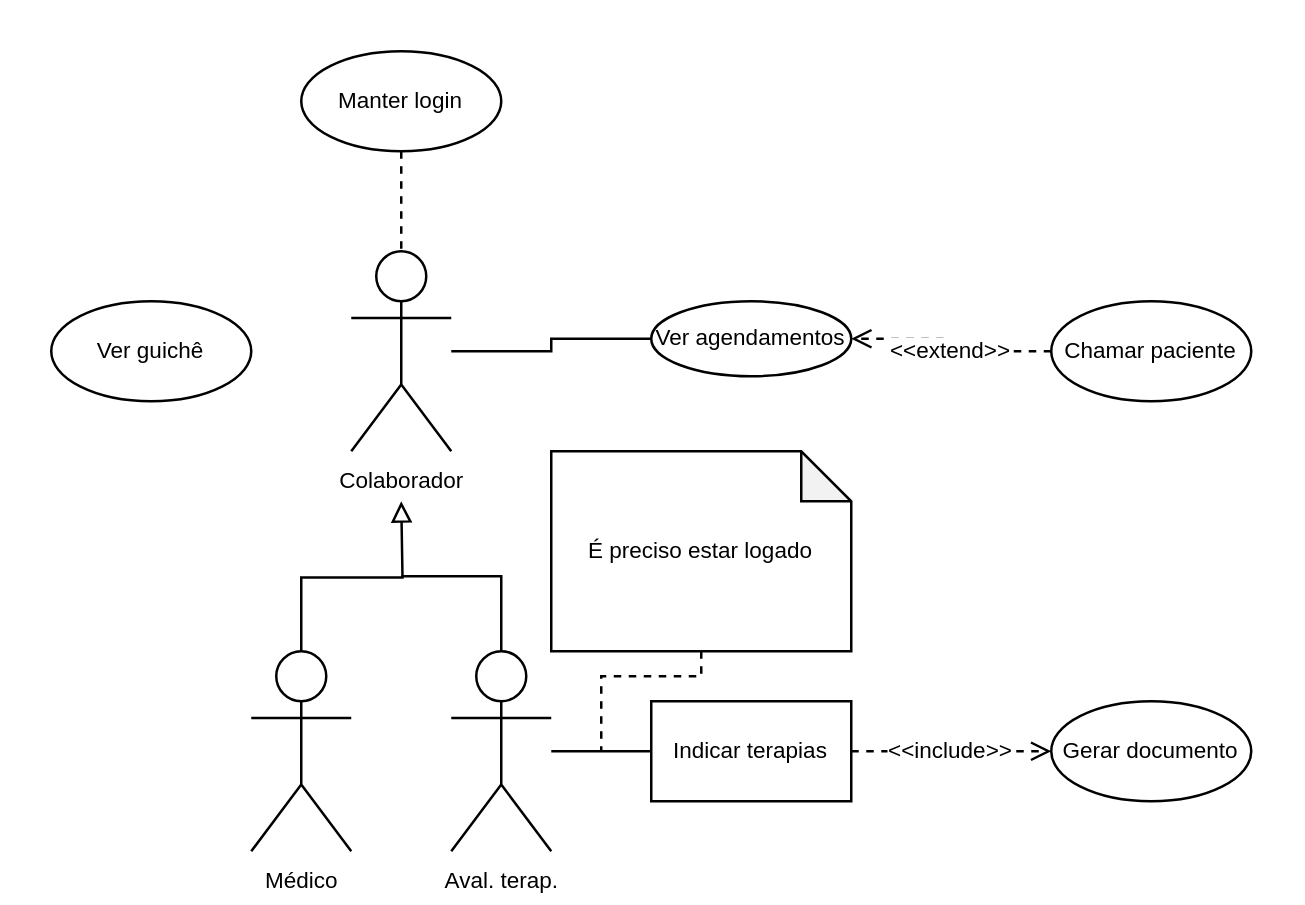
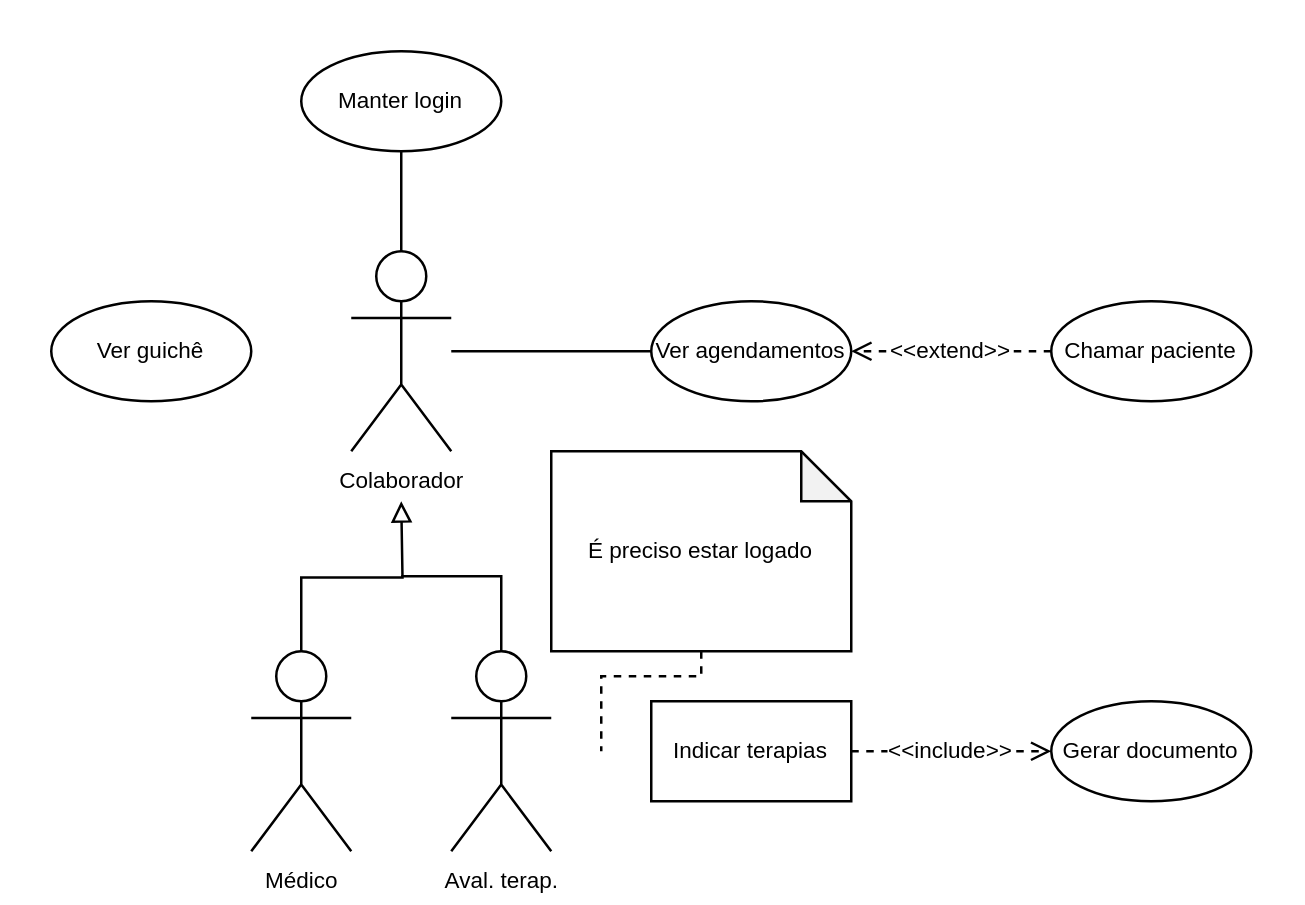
(401, 204) -> (401, 204)
(751, 339) -> (751, 351)
(574, 751) -> none
